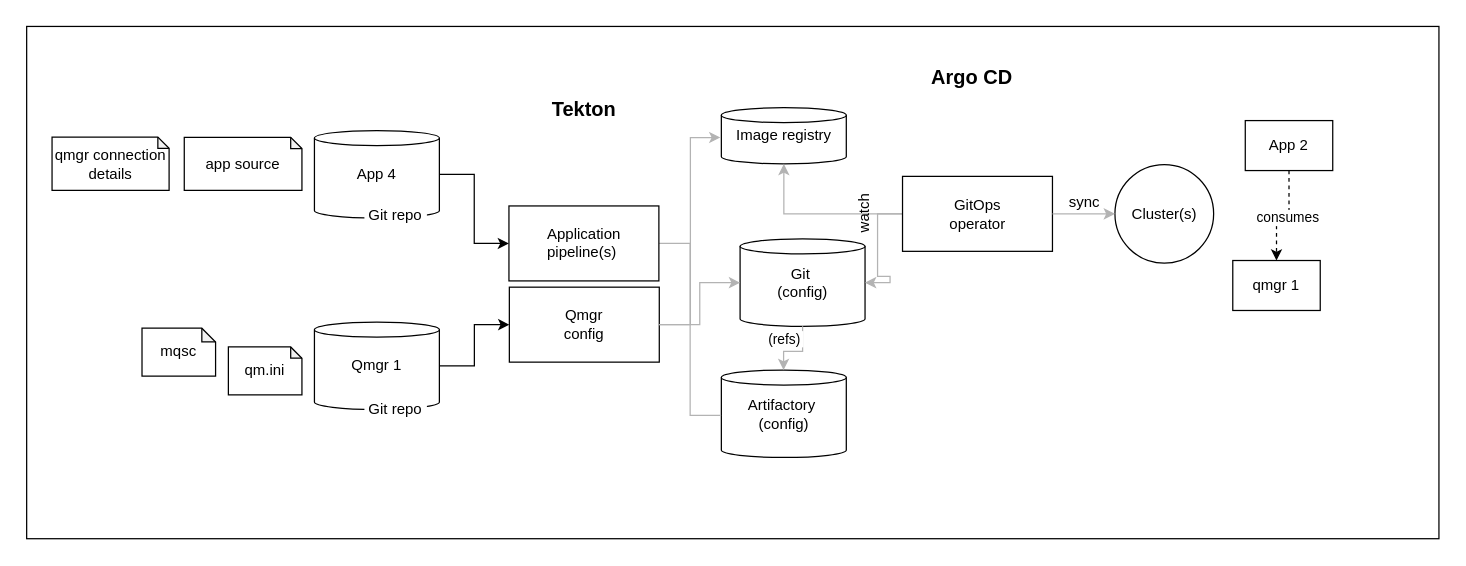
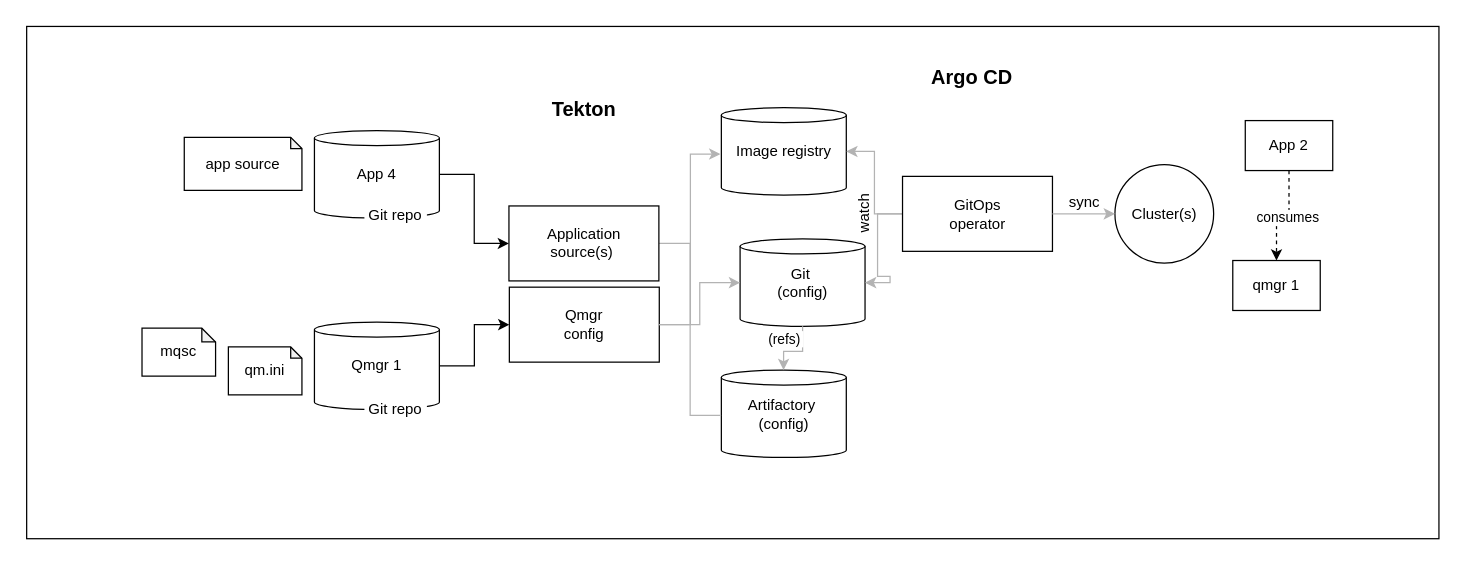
(784, 136) -> (784, 151)
(110, 164) -> none
(584, 243) -> (584, 243)
